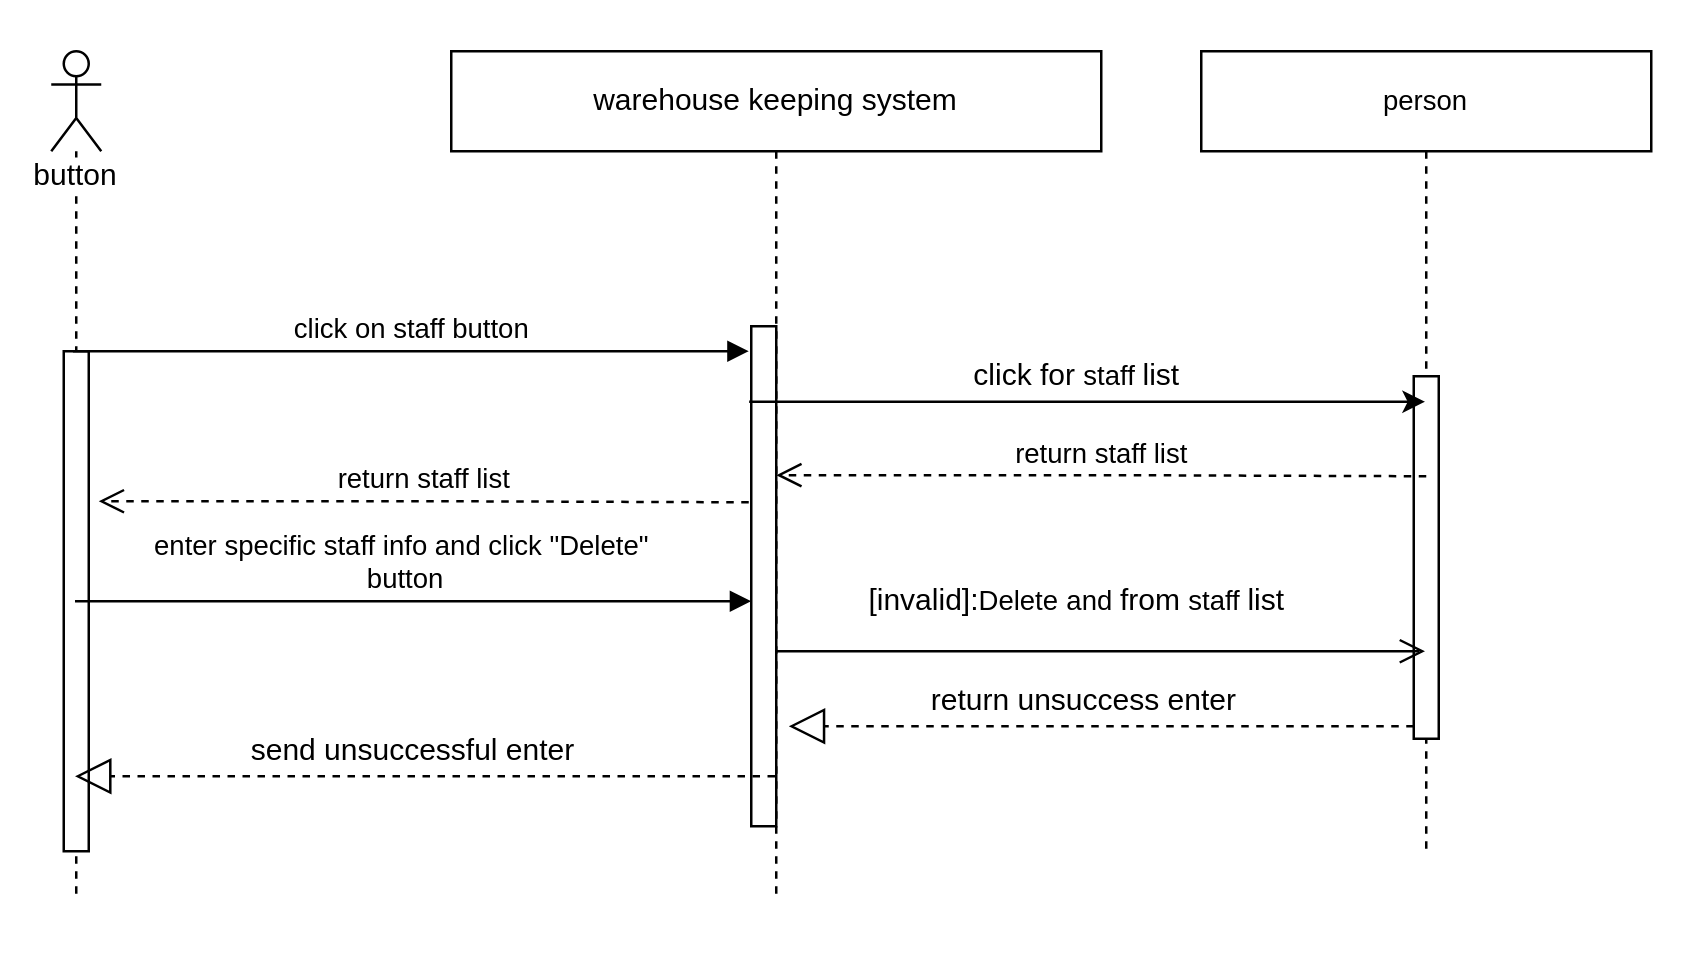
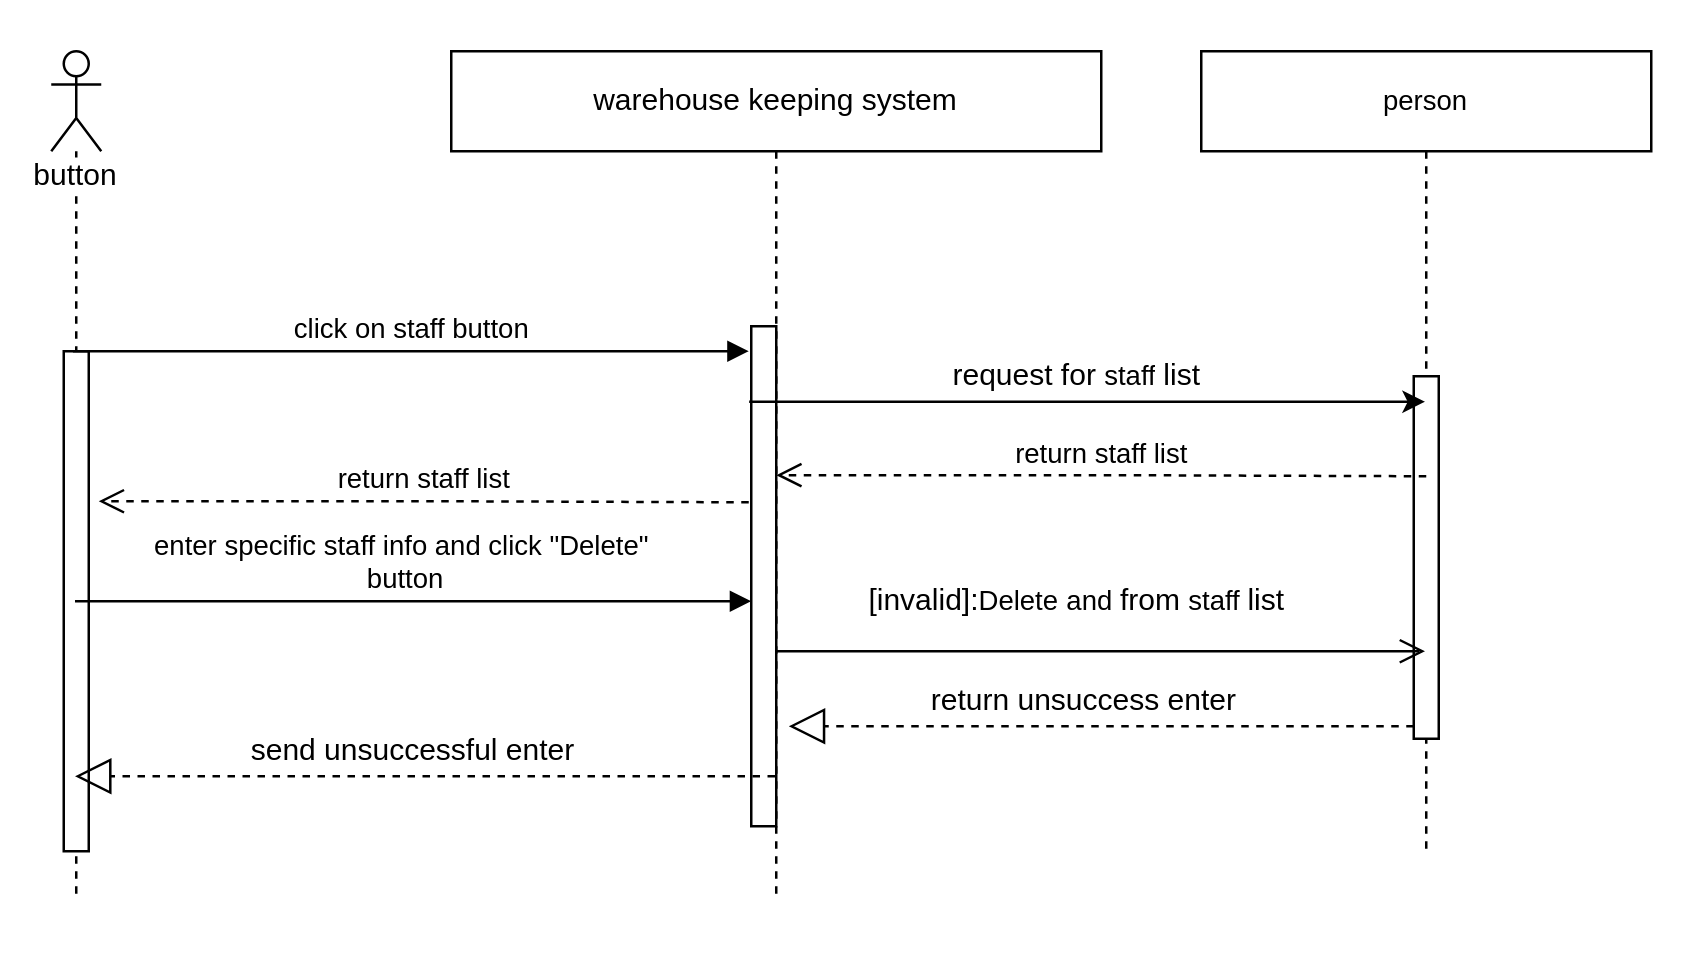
(1078, 376) -> (1078, 376)
